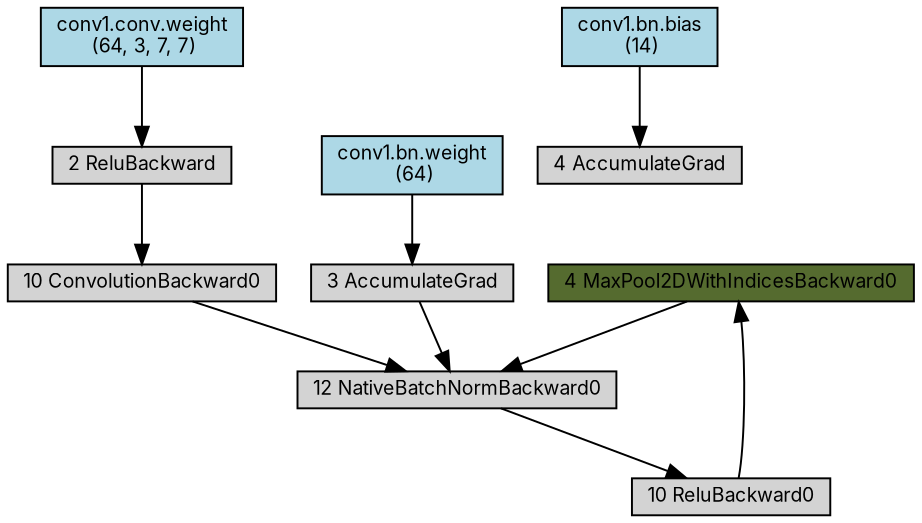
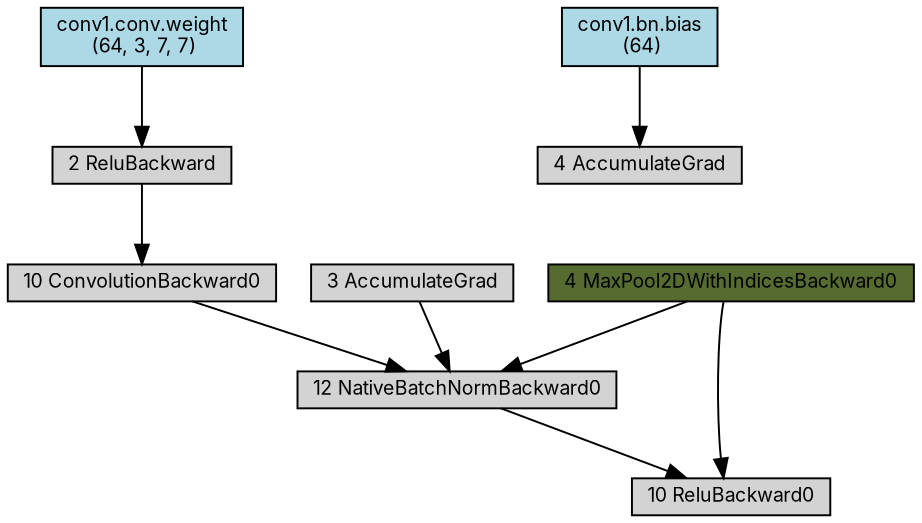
(640, 37) -> (640, 37)
(412, 165) -> none
(744, 400) -> (718, 380)
